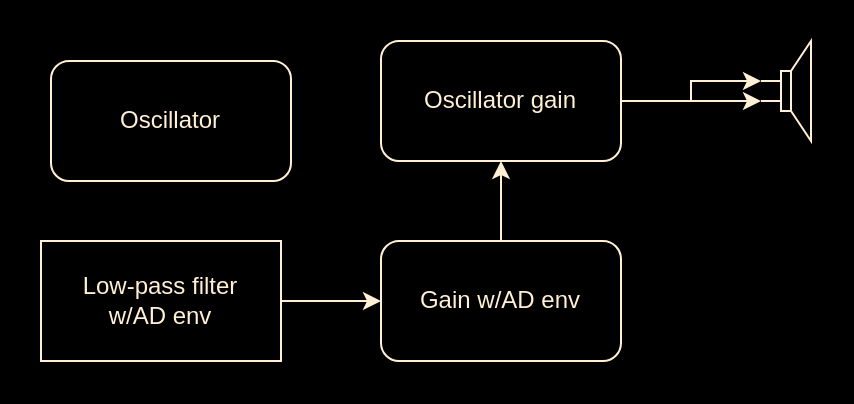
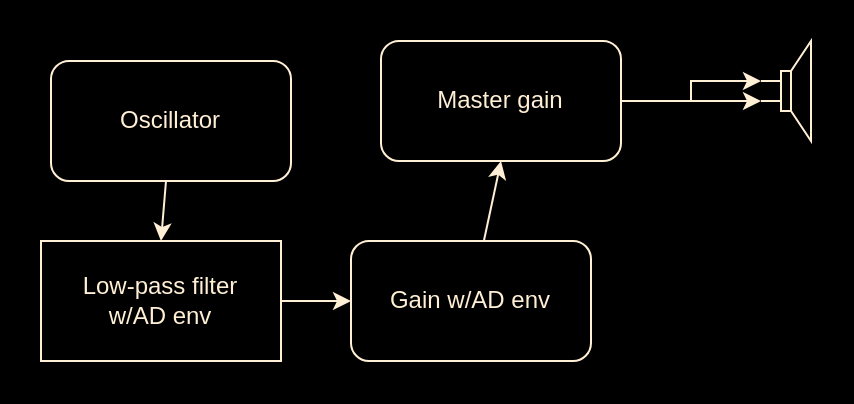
(501, 101) -> (501, 101)
none -> (164, 204)
(501, 301) -> (471, 301)
